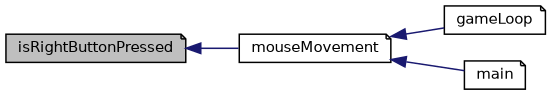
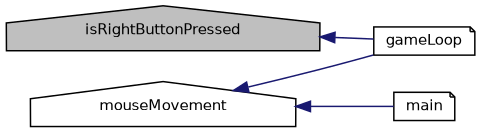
(96, 48) -> (163, 31)
(220, 48) -> (354, 38)
(315, 48) -> (163, 106)
